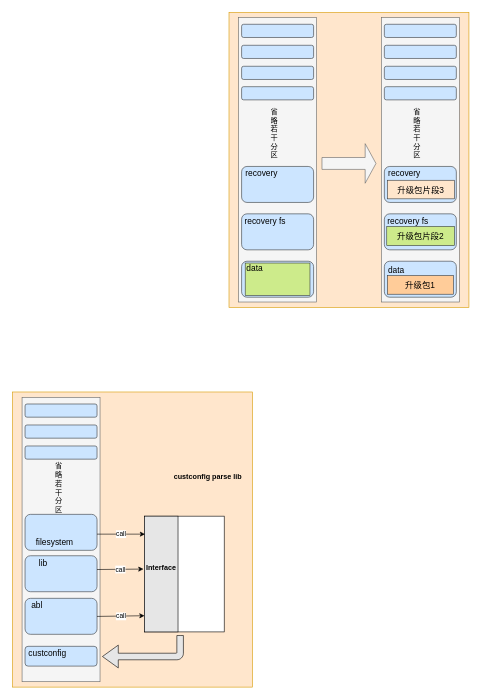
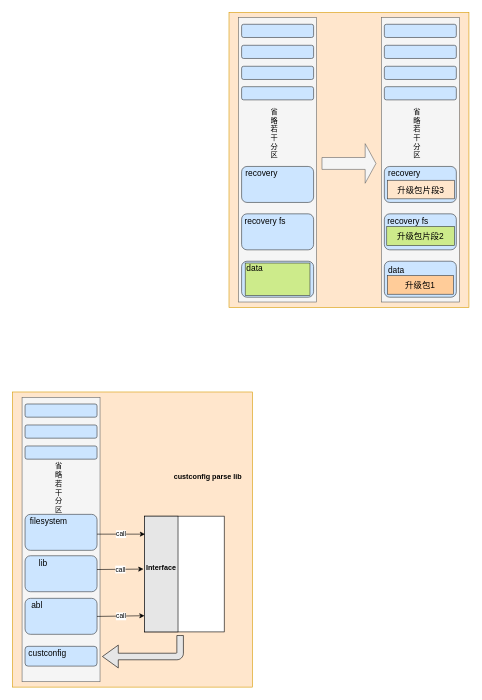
(55, 542) -> (49, 521)
